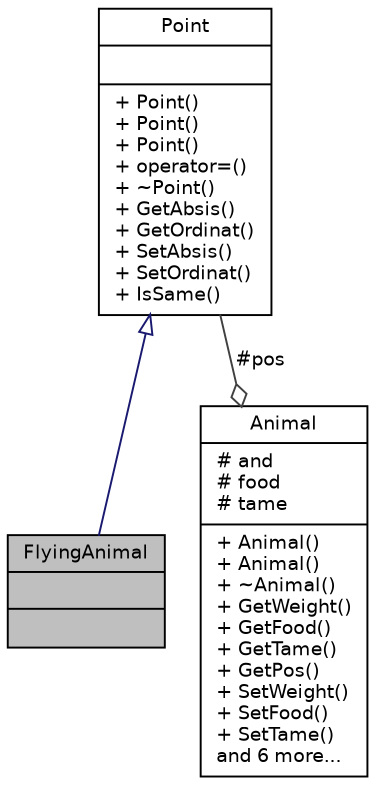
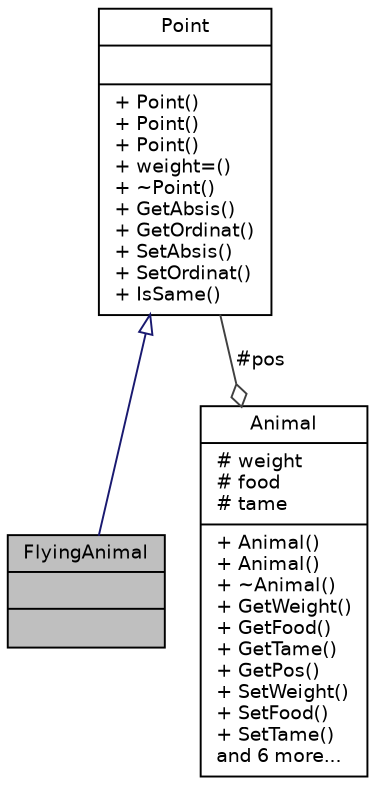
(181, 167) -> (174, 167)
(245, 461) -> (260, 461)
